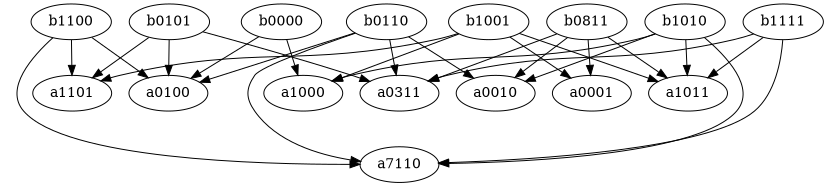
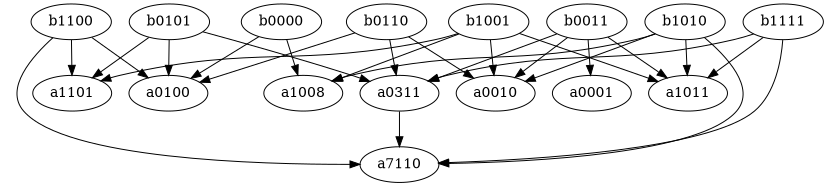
(587, 22) -> (587, 22)
(536, 55) -> (492, 51)
(303, 93) -> (303, 93)
(248, 94) -> (399, 124)
